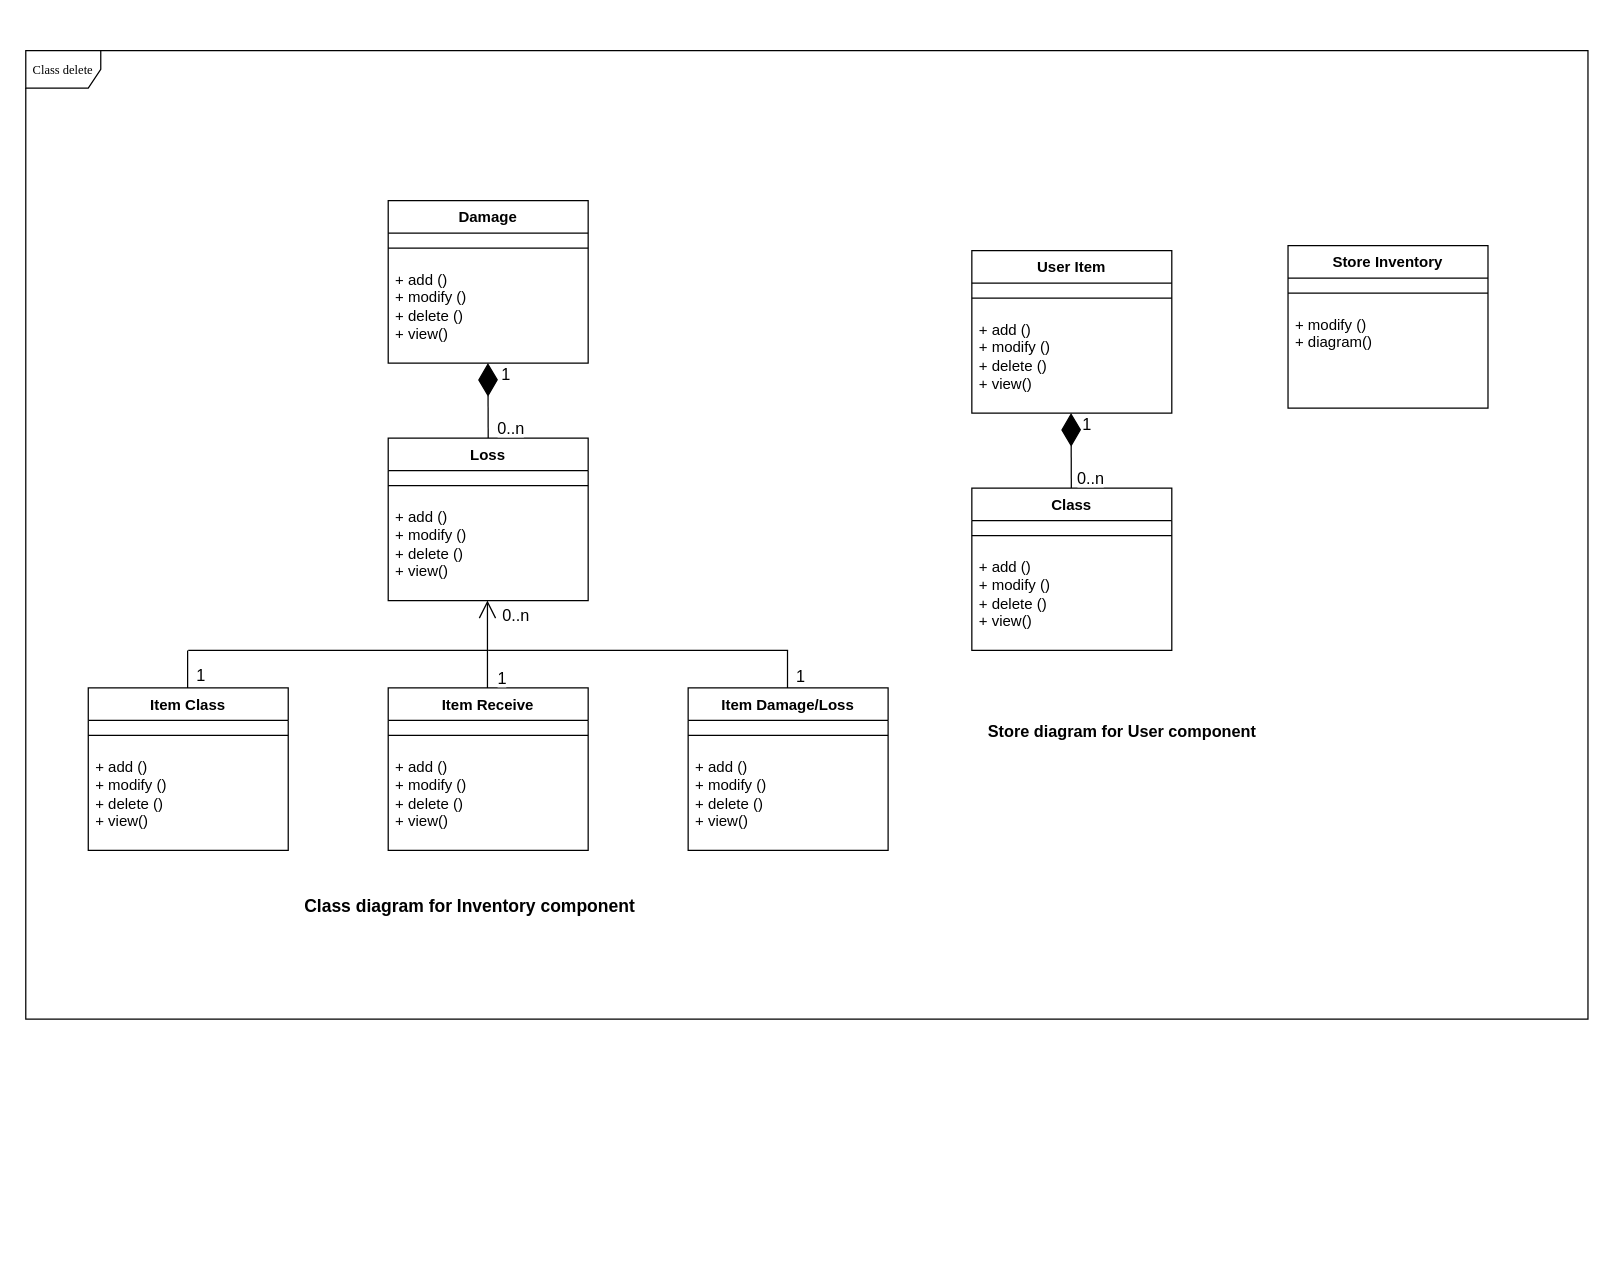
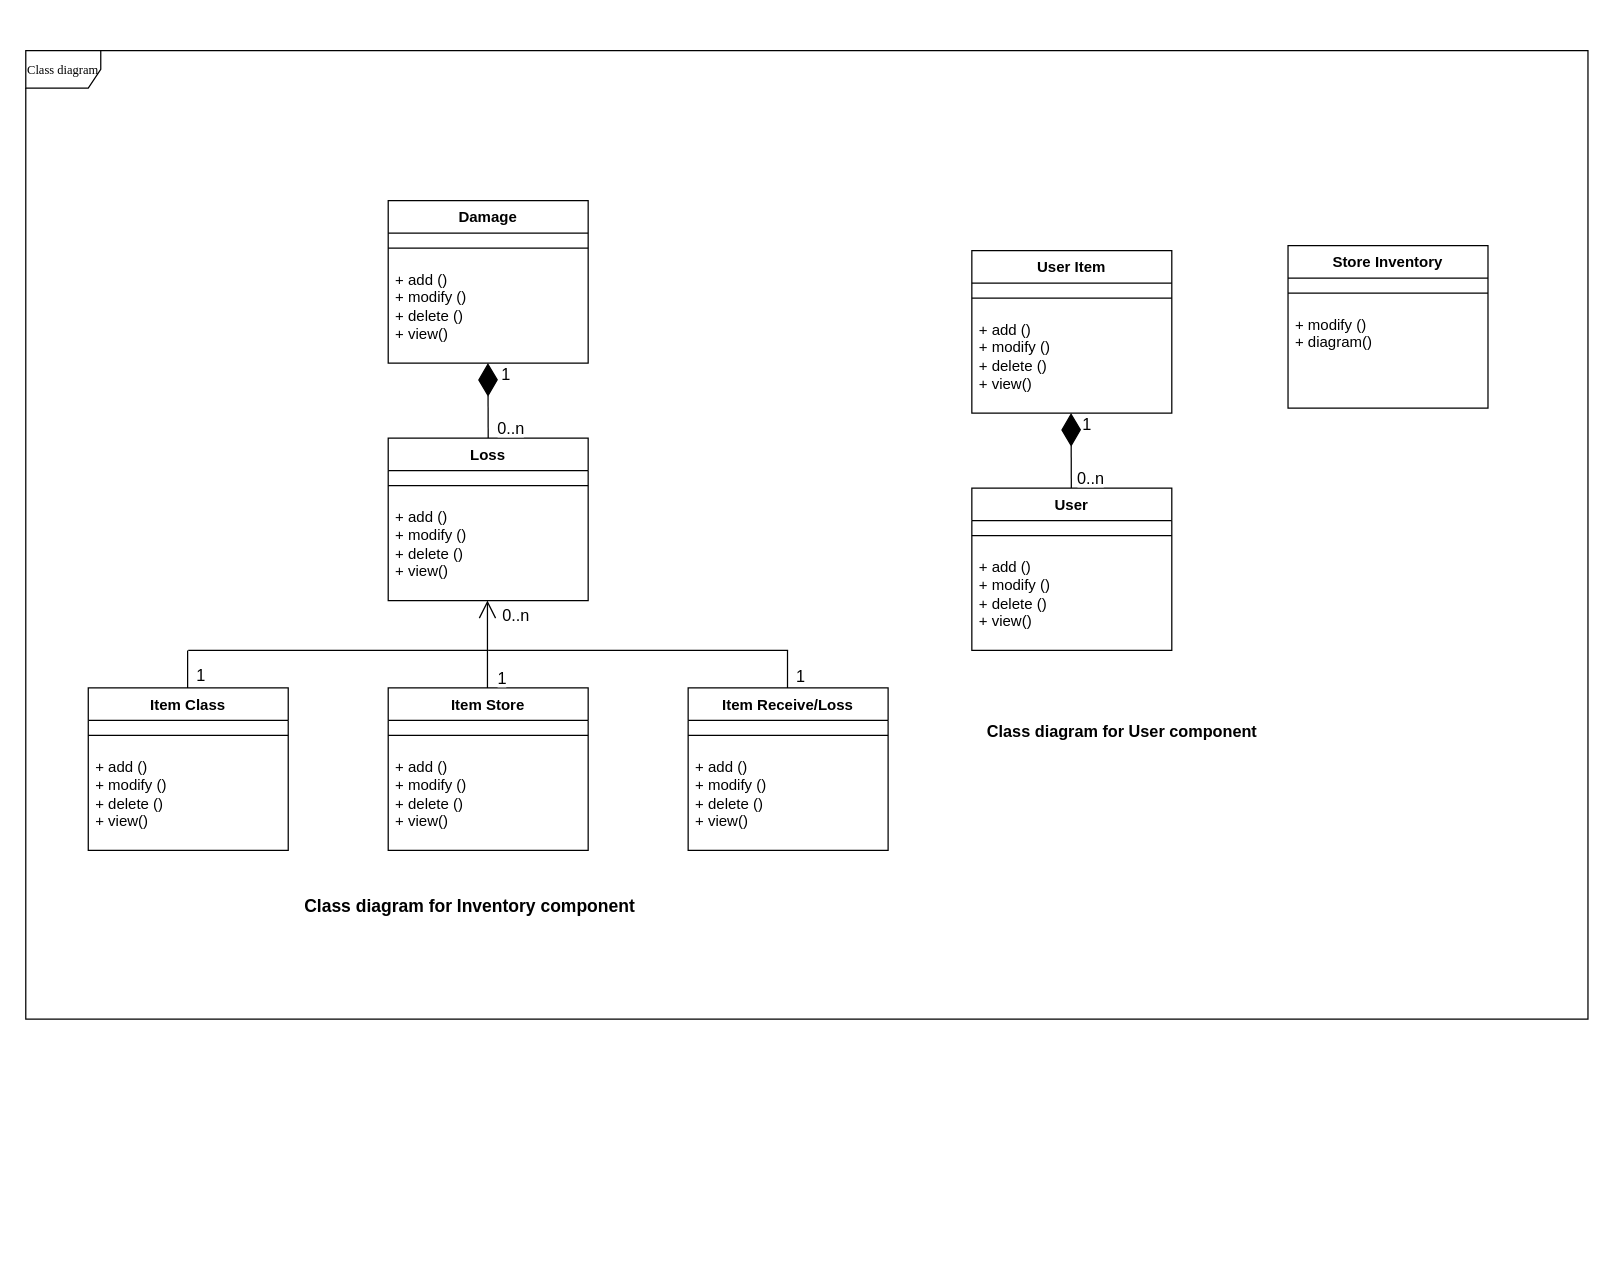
(63, 69) -> (63, 69)
(1072, 506) -> (1072, 506)
(488, 706) -> (488, 706)
(788, 706) -> (788, 706)
(1123, 732) -> (1123, 732)
